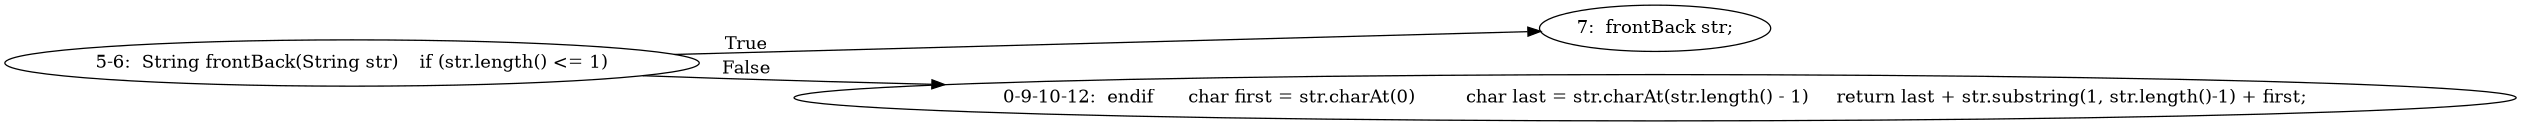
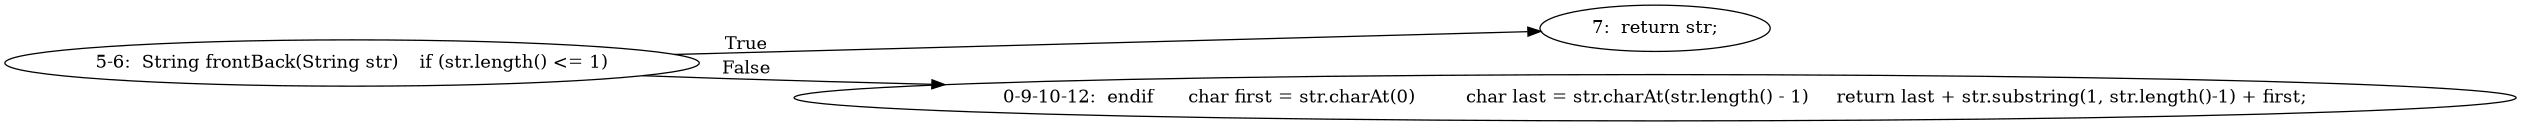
(1655, 28) -> (1655, 28)
